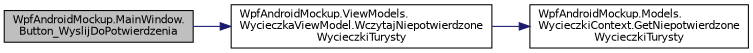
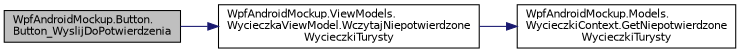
(99, 26) -> (92, 26)
